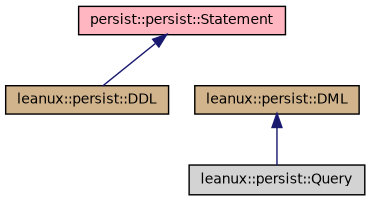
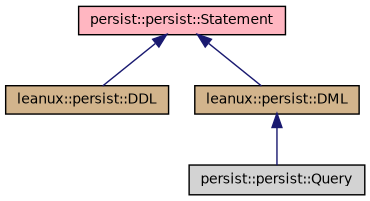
none -> (235, 65)
(277, 180) -> (277, 180)
